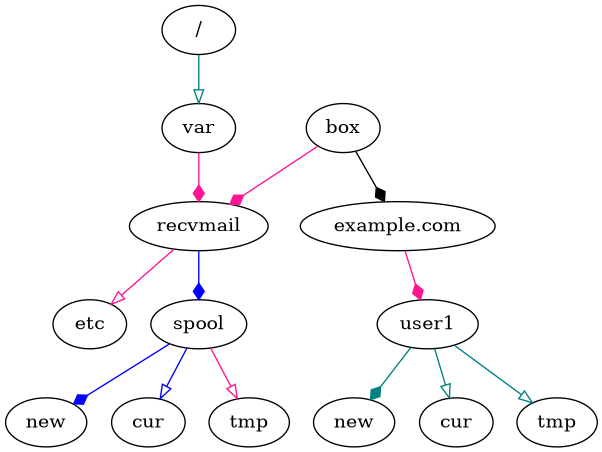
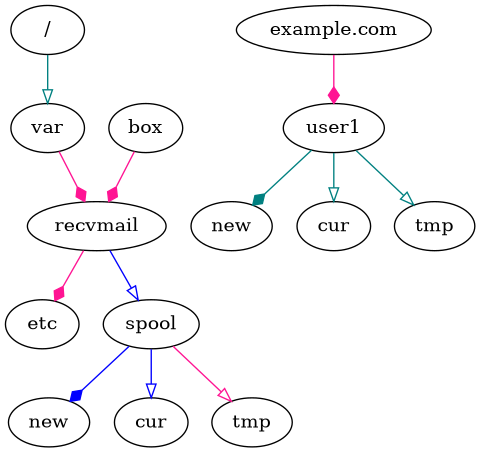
(366, 169) -> none
(199, 267) -> (121, 269)
(148, 272) -> (73, 268)
